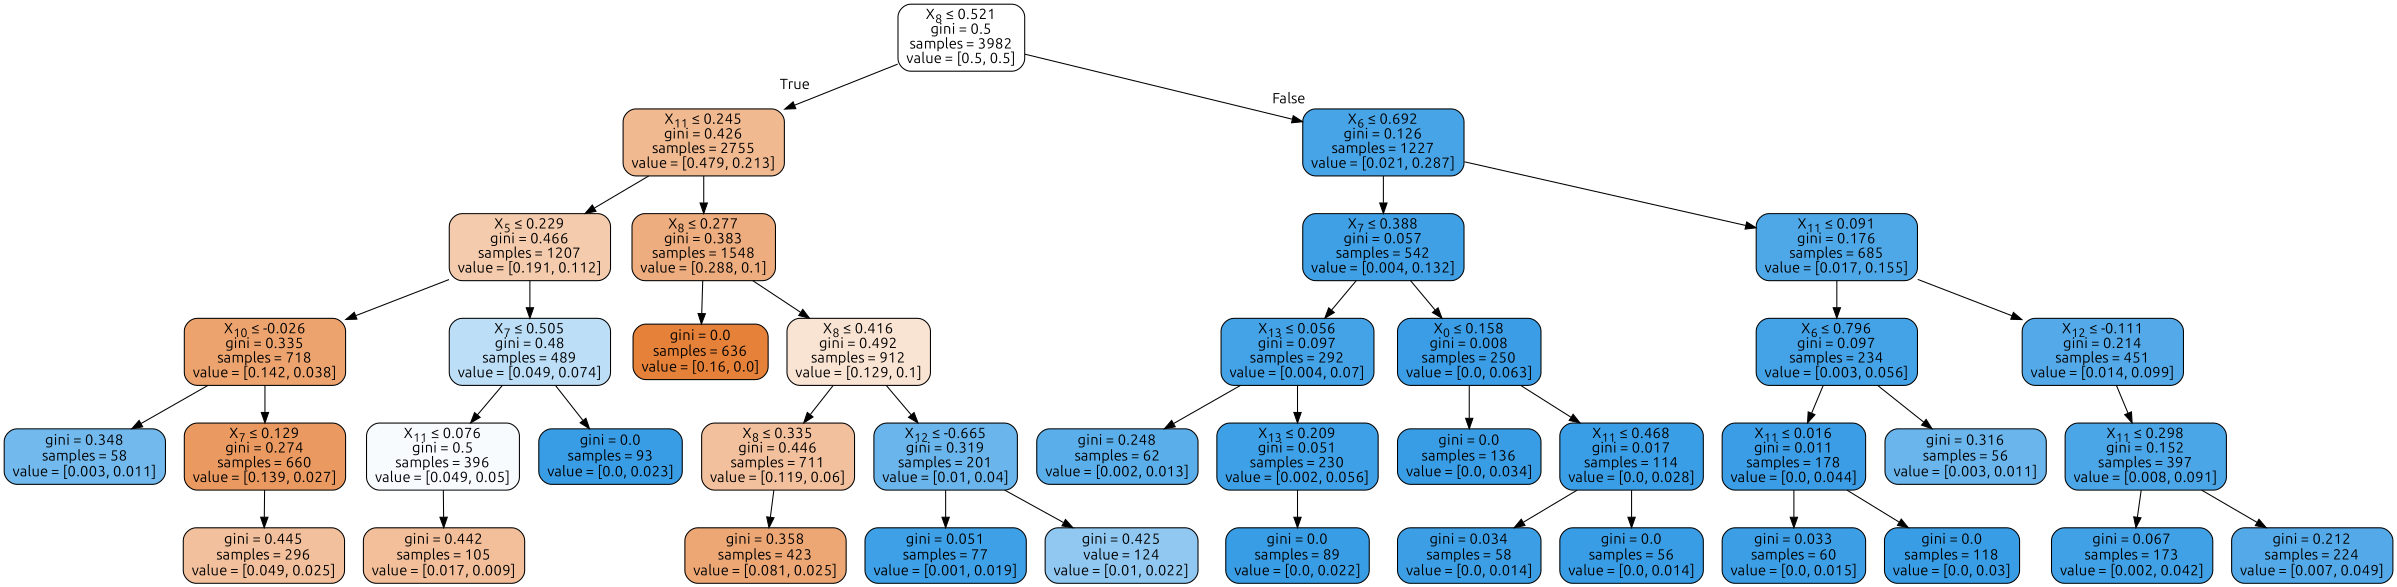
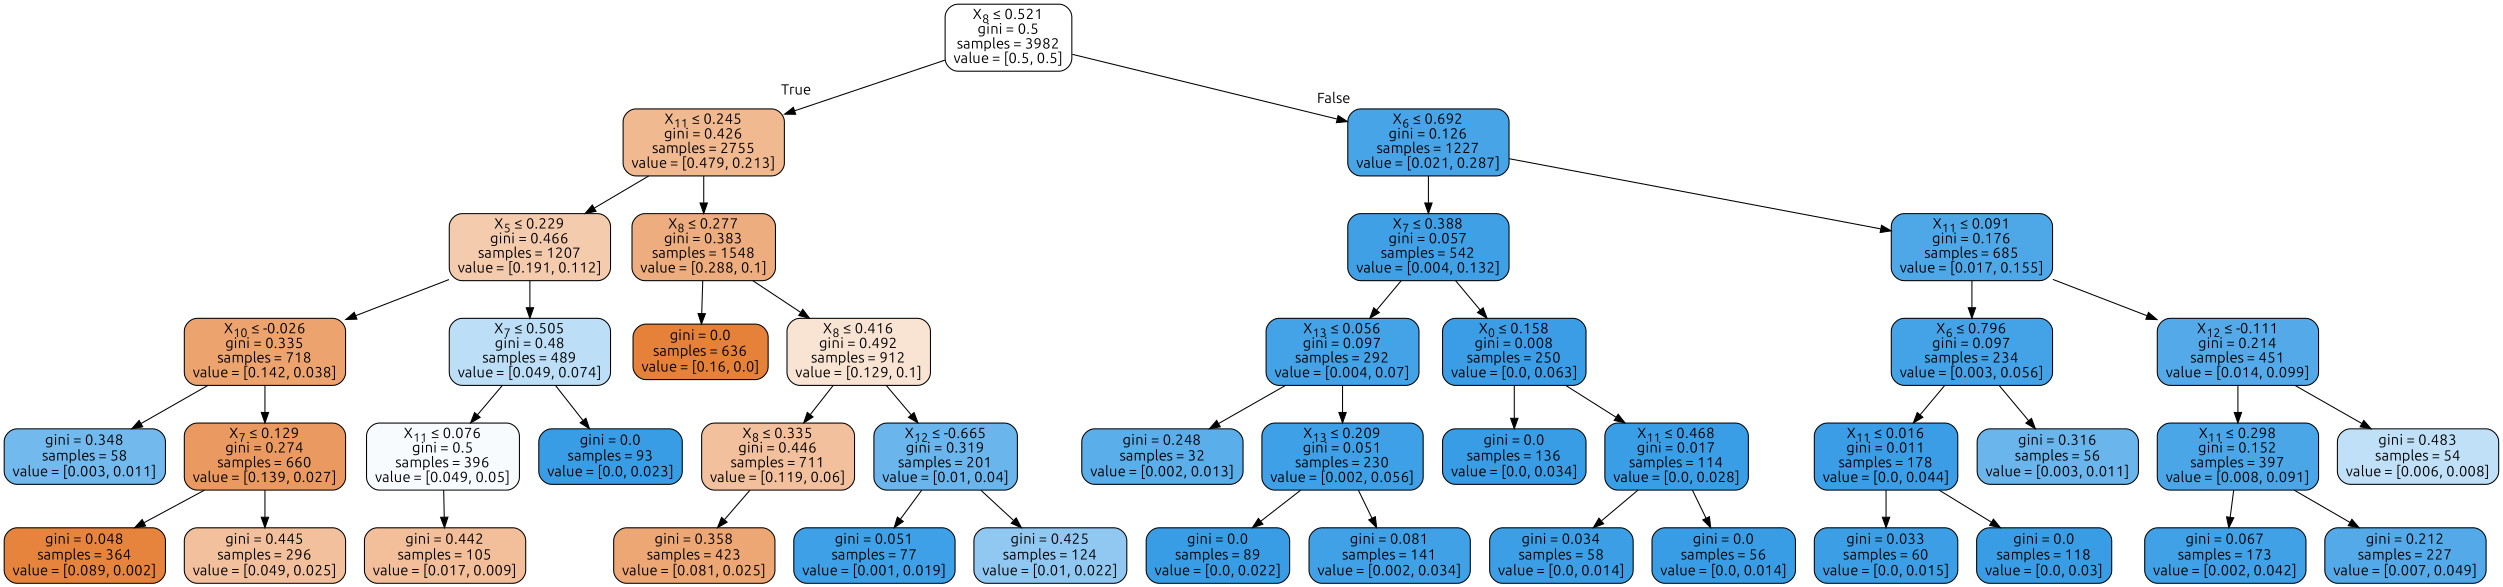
(1117, 456) -> (1162, 456)
none -> (2418, 457)
(1122, 555) -> (1050, 555)
(2312, 555) -> (2405, 555)
none -> (85, 556)
none -> (1390, 556)
